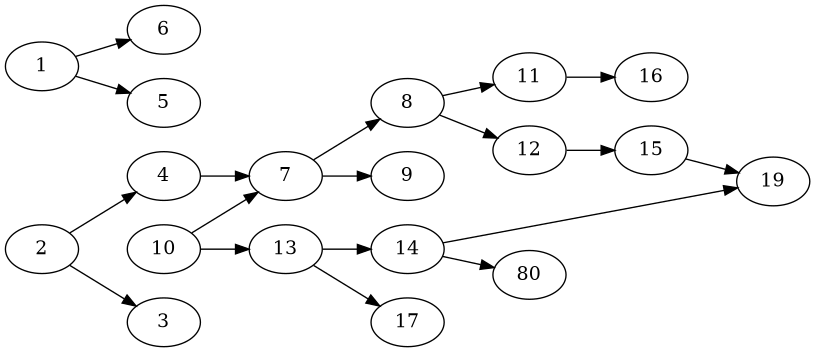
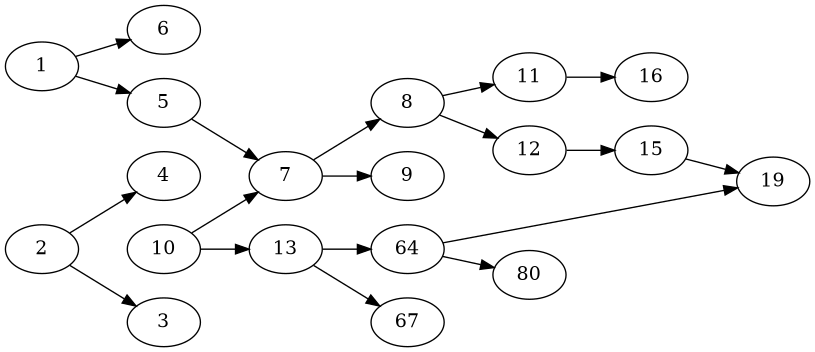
(218, 176) -> (219, 136)
(408, 249) -> (408, 249)
(408, 322) -> (408, 322)
